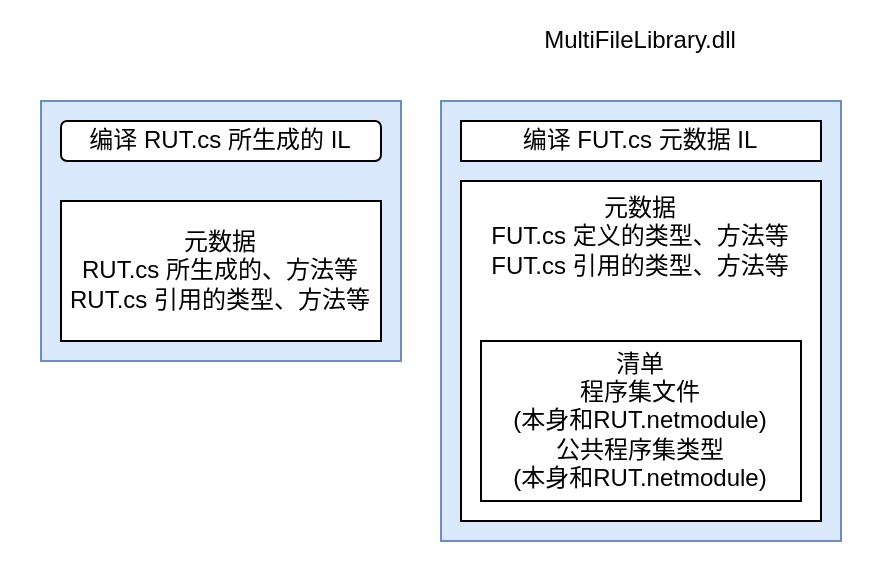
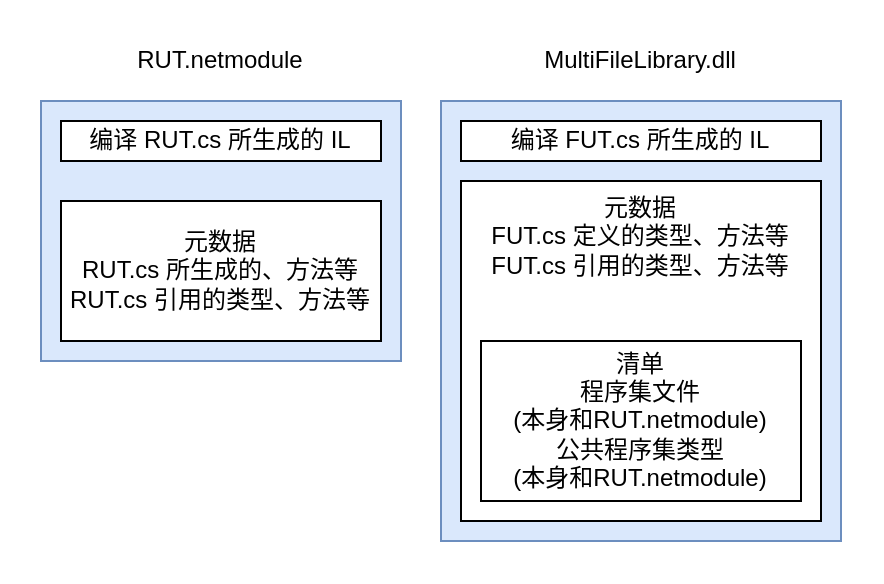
(641, 41) -> (641, 61)
none -> (221, 61)
(221, 141) -> (221, 141)
(641, 141) -> (641, 141)
